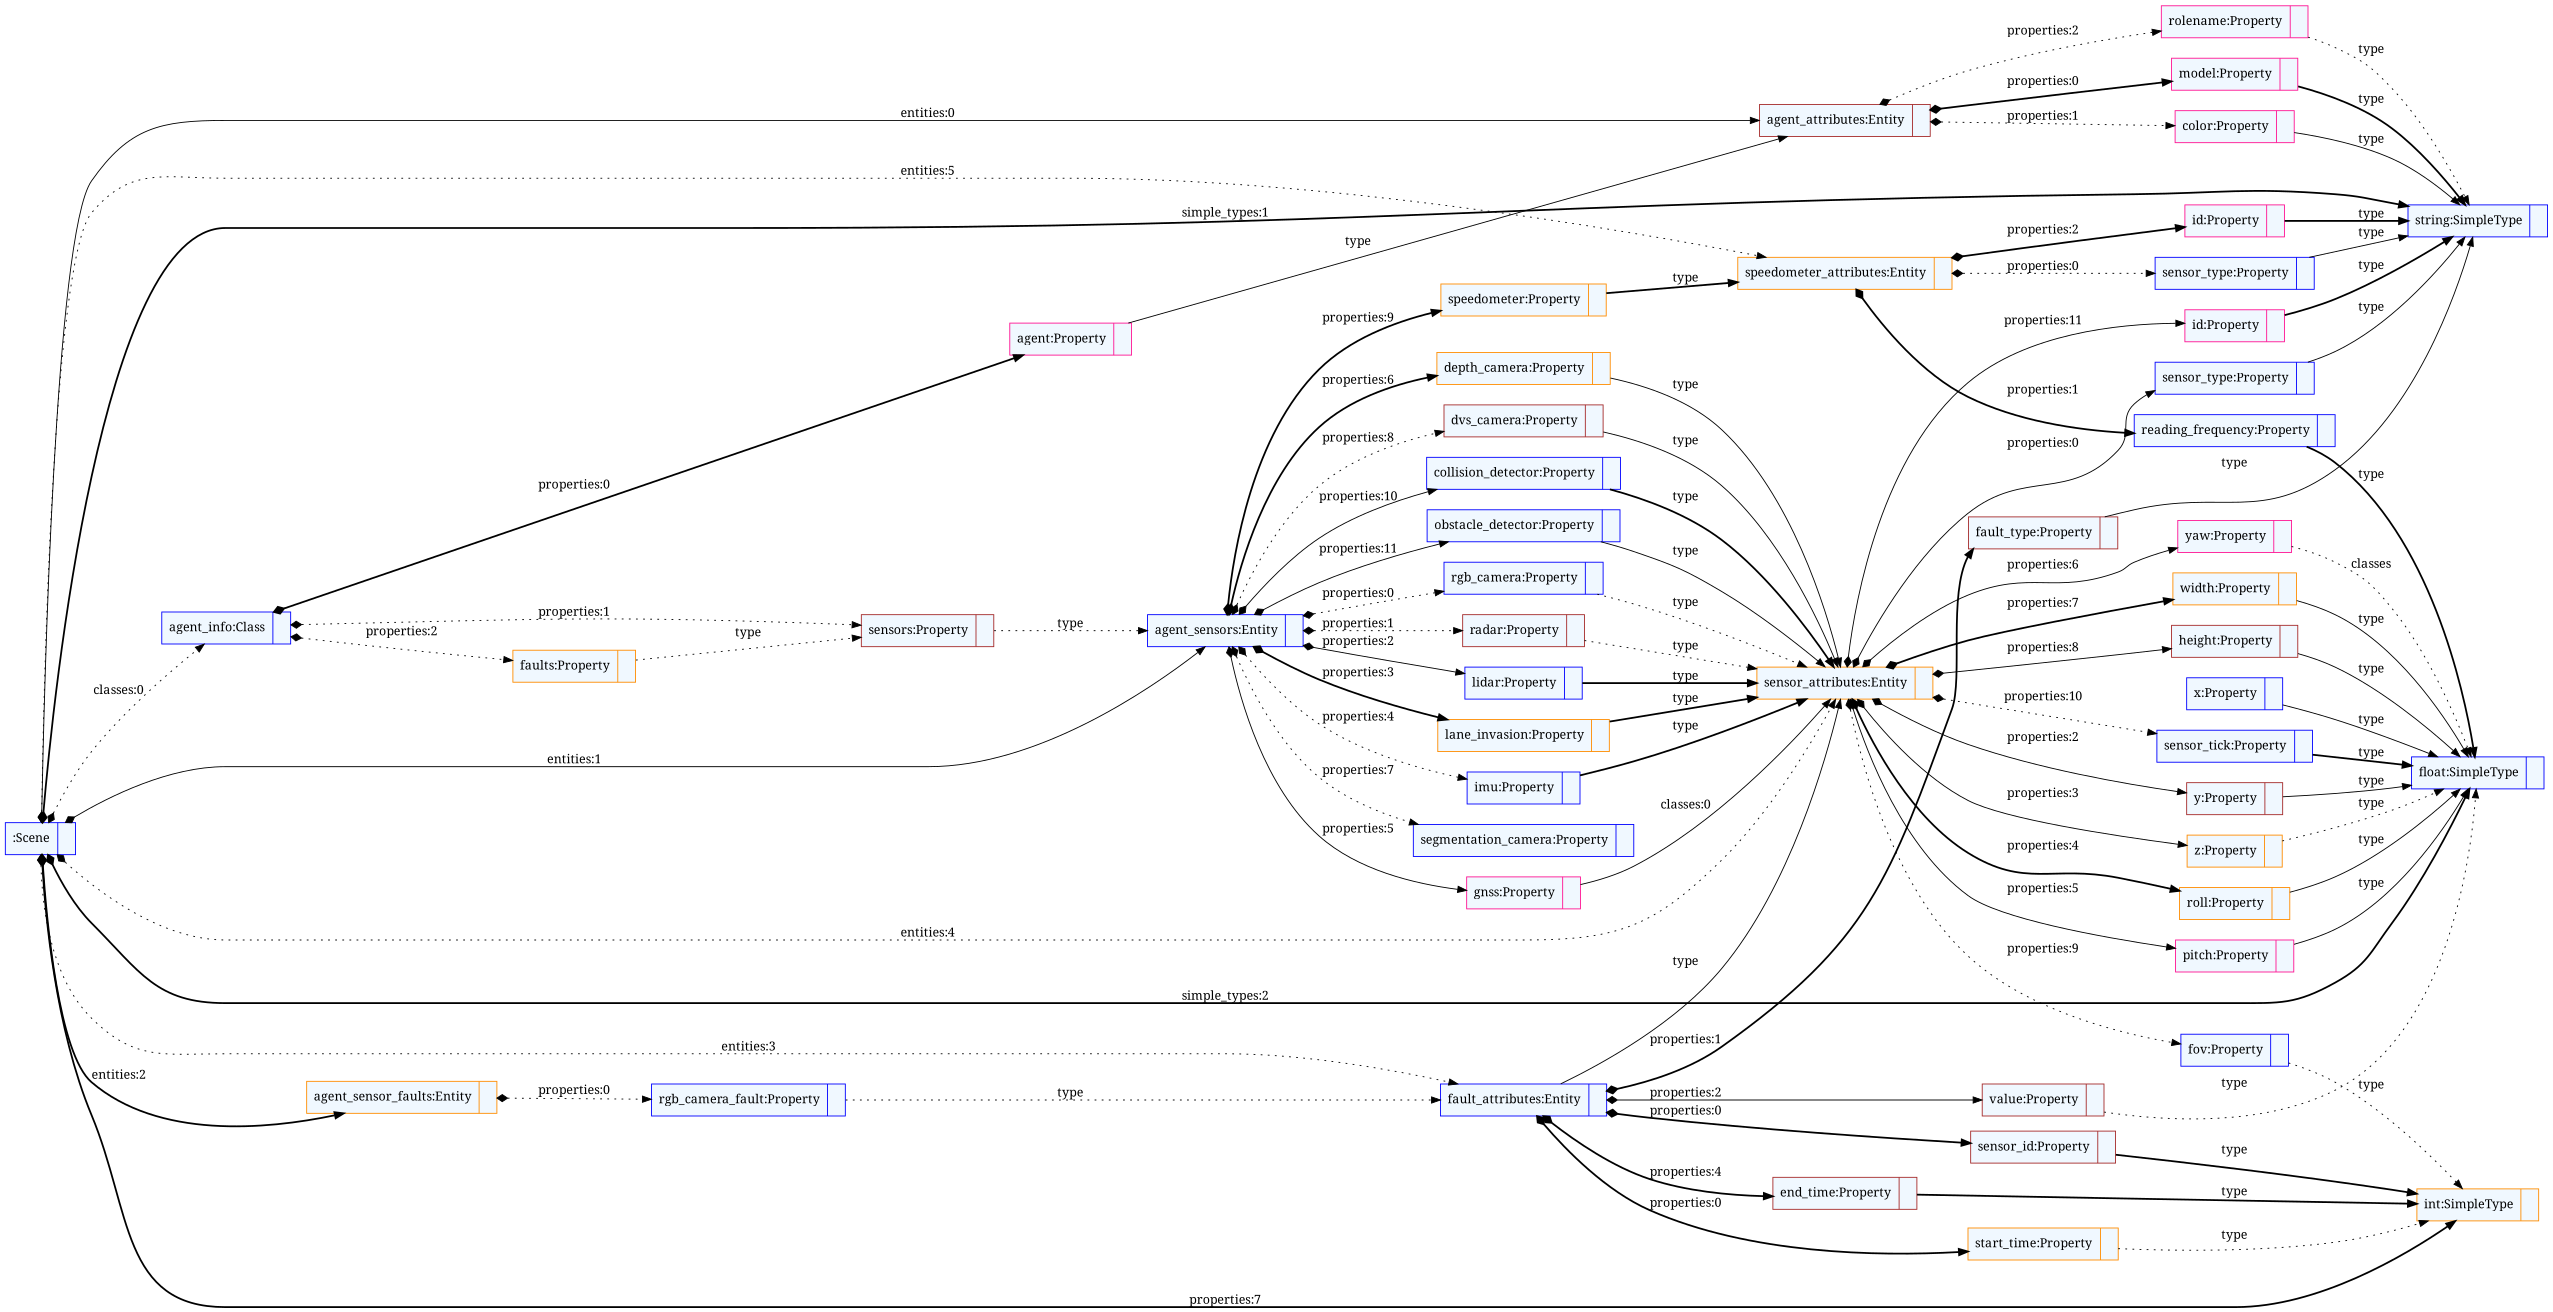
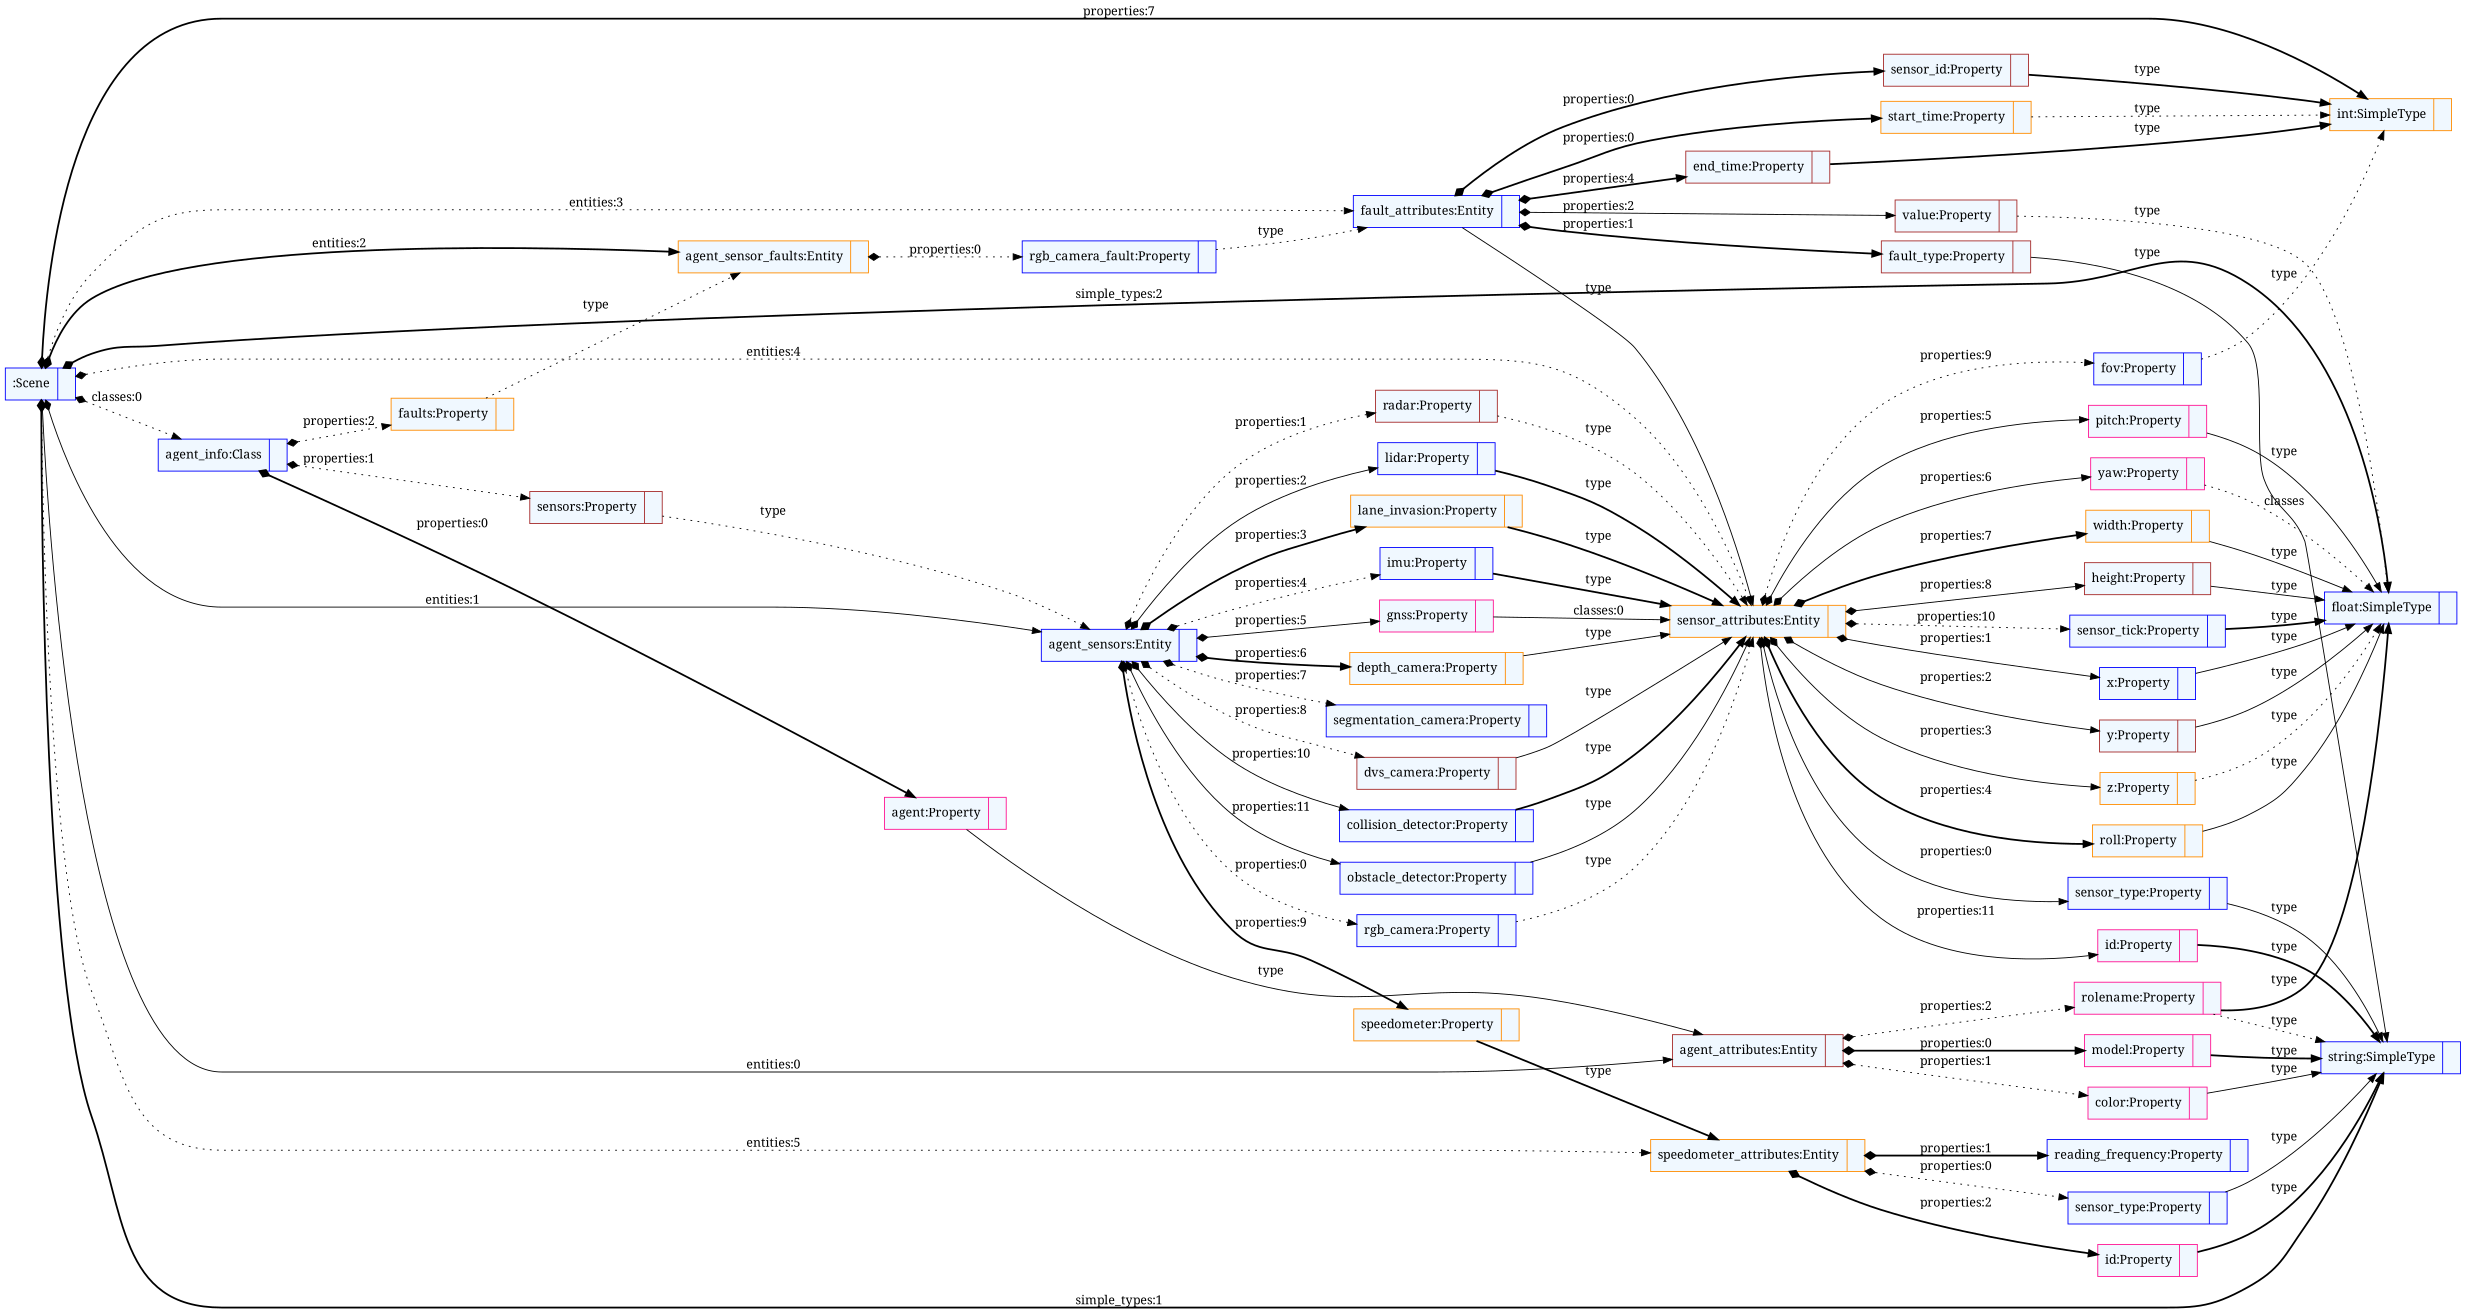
(2422, 578) -> (2351, 881)
(744, 649) -> (609, 338)
none -> (1969, 659)
